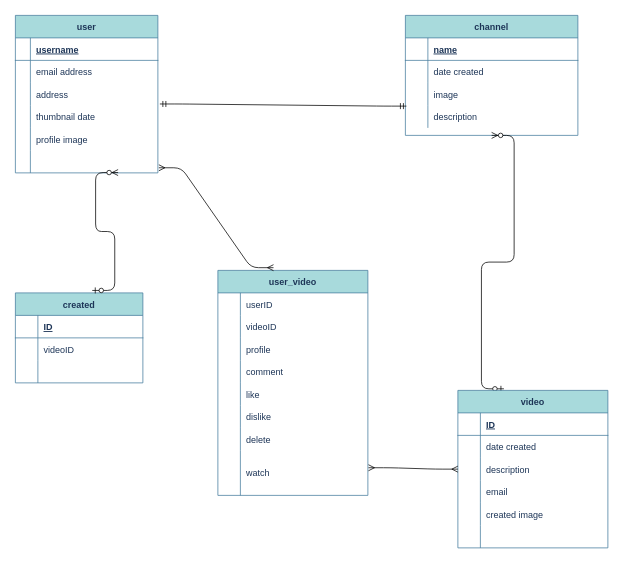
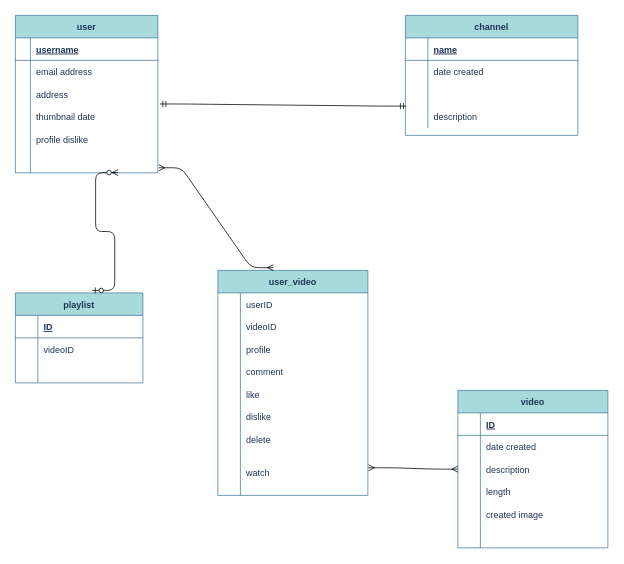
(503, 94) -> none
(64, 140) -> (67, 140)
(488, 262) -> none
(79, 305) -> (79, 305)
(496, 492) -> (500, 492)
